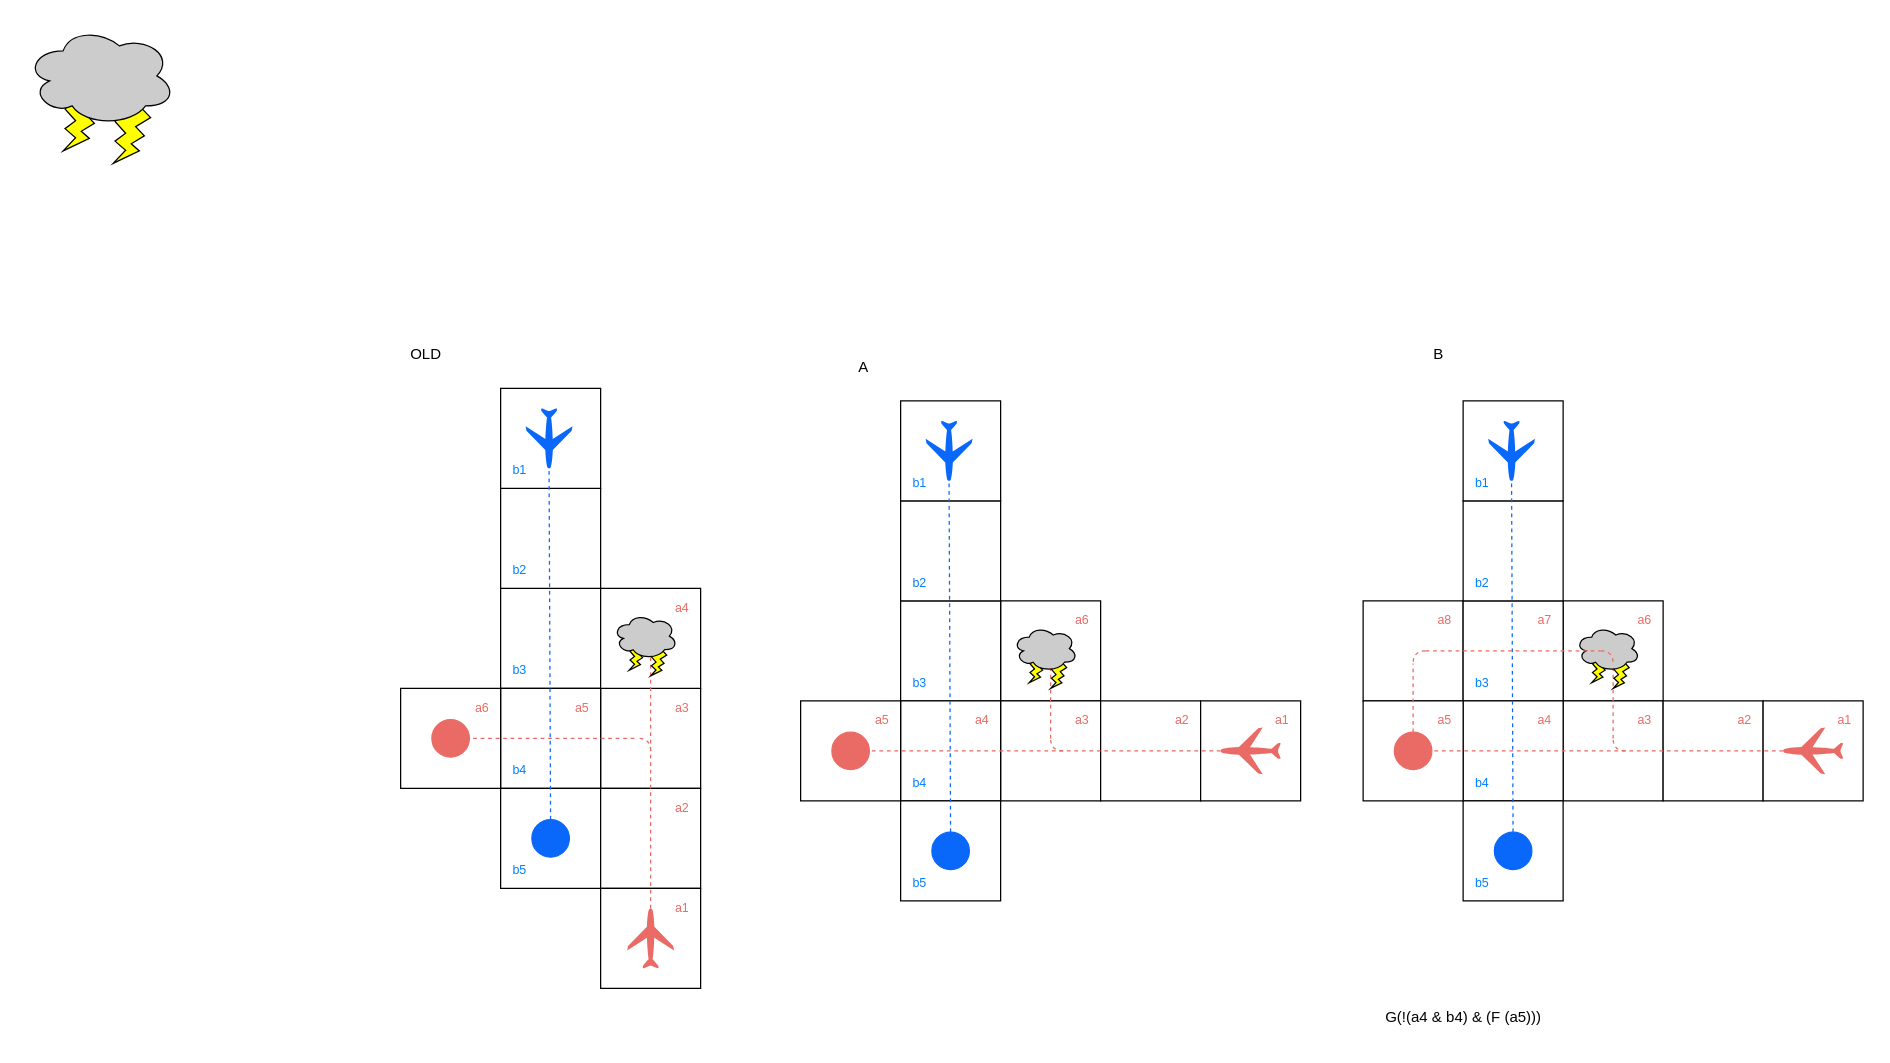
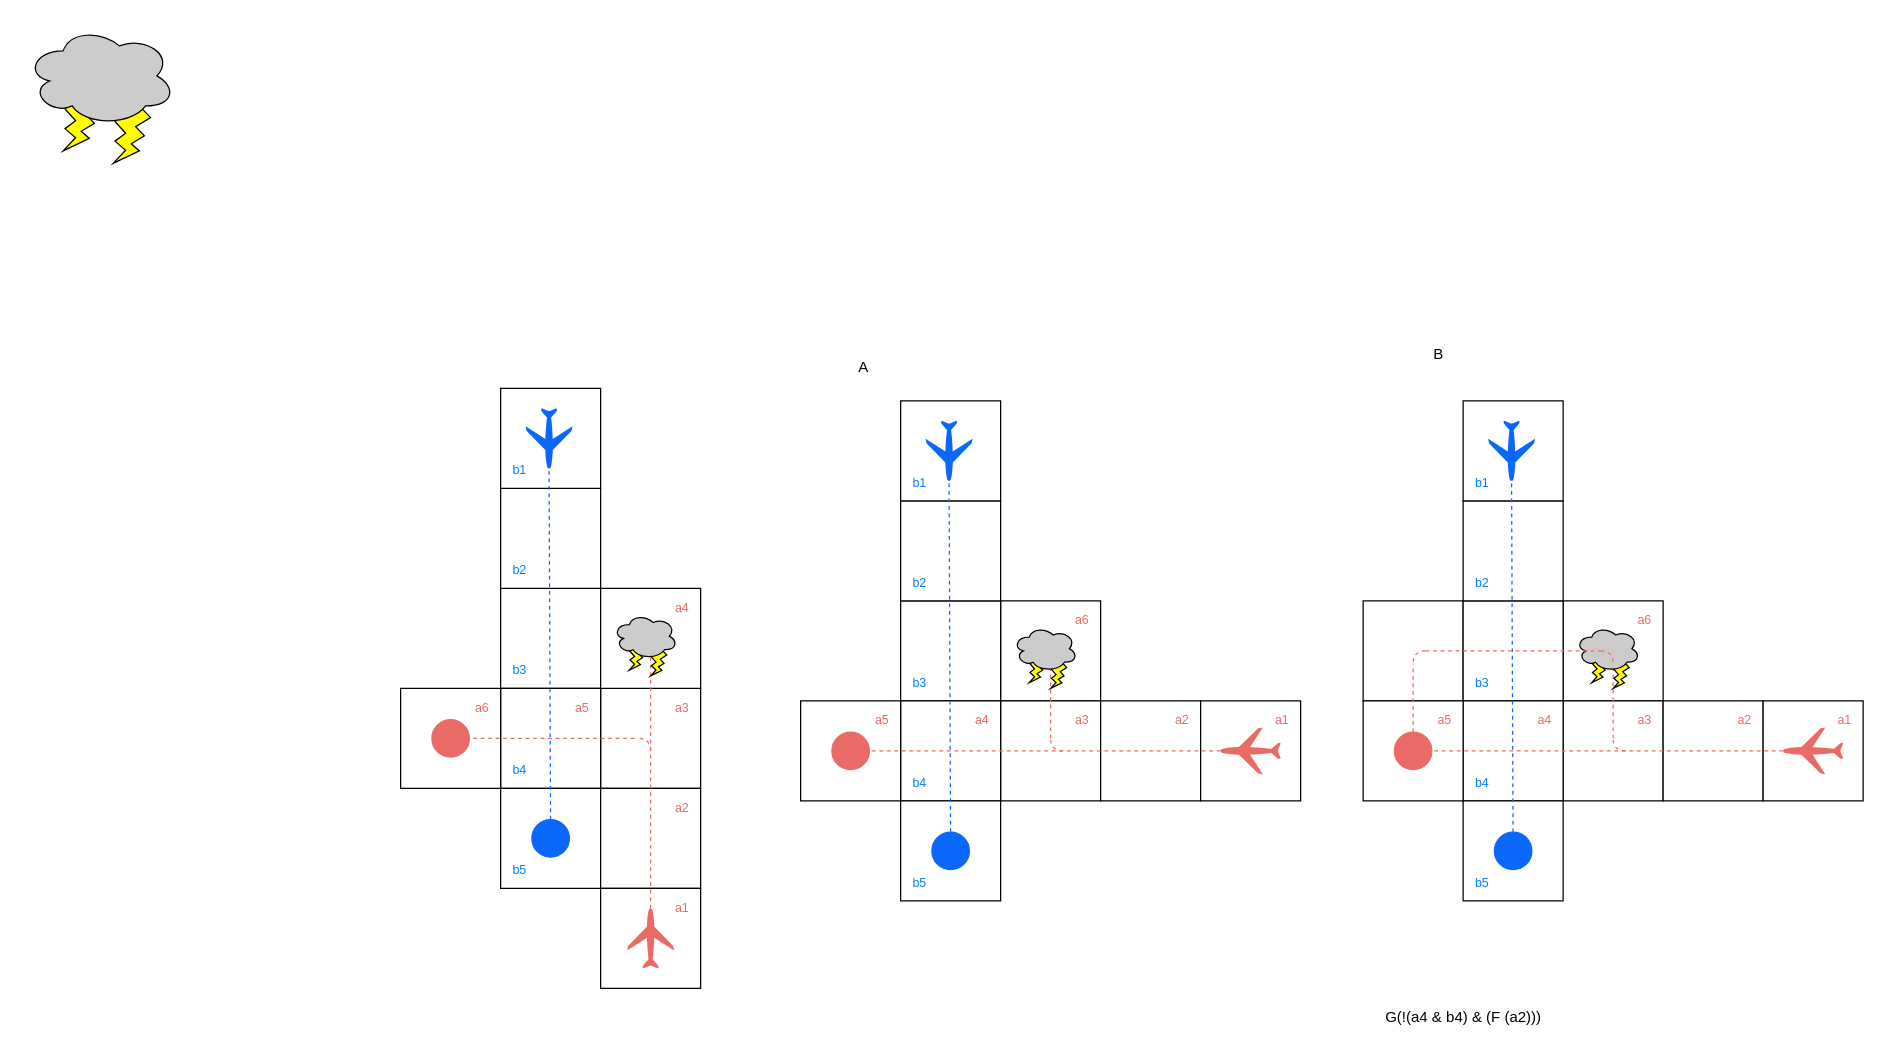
(426, 354) -> none
(1444, 619) -> none
(1544, 619) -> none
(1464, 1017) -> (1464, 1017)
